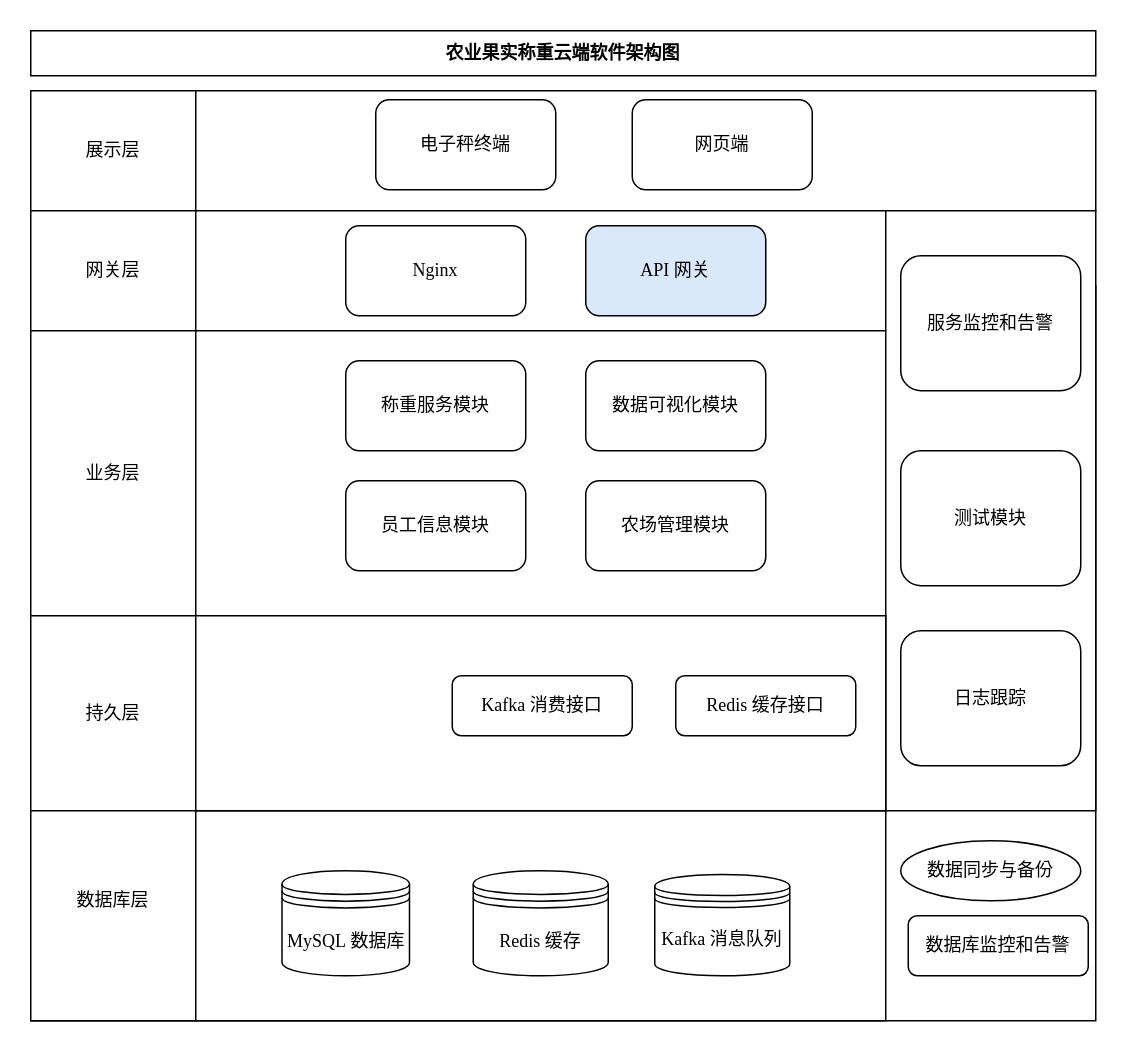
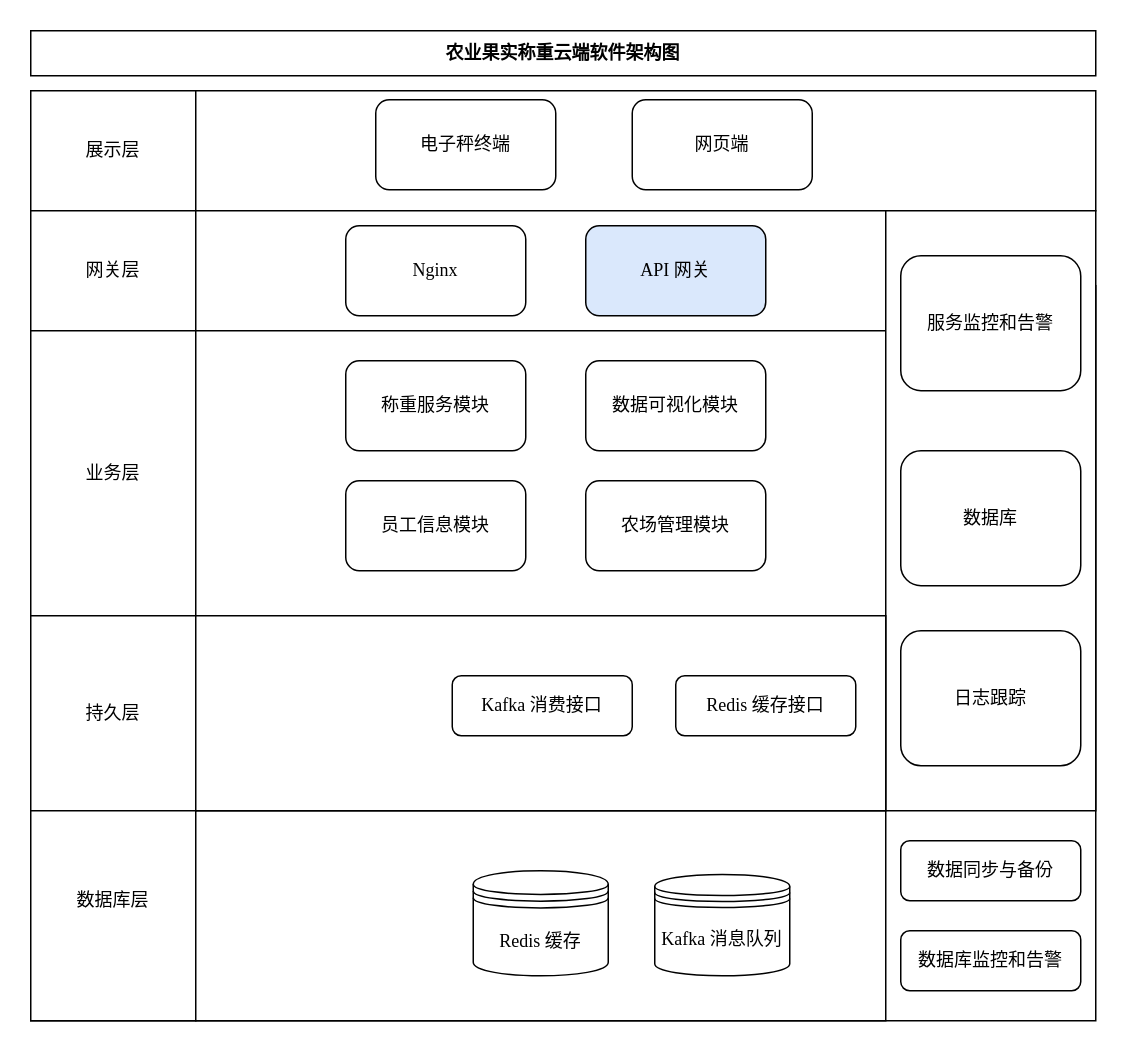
(991, 518) -> (991, 518)
(991, 871) -> (991, 871)
(346, 923) -> none
(998, 946) -> (991, 961)
